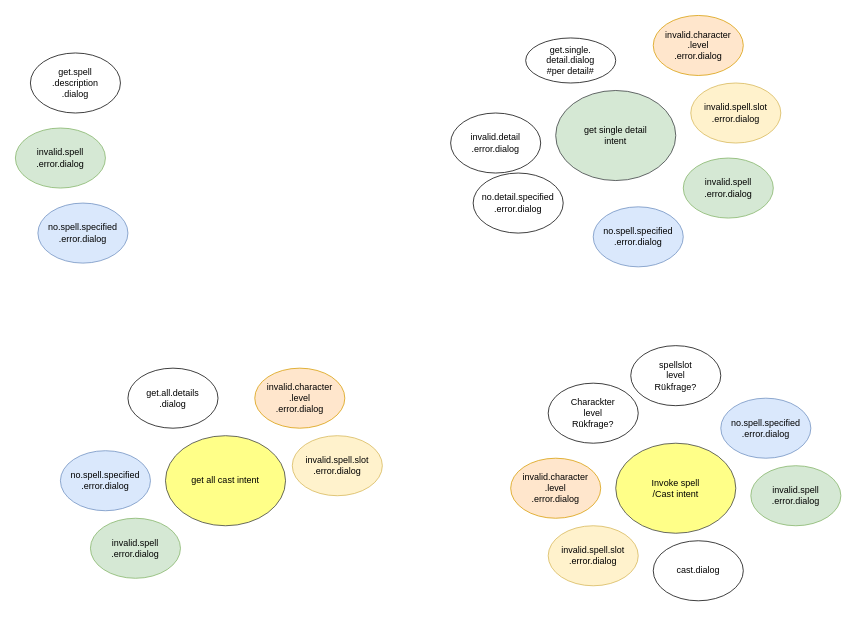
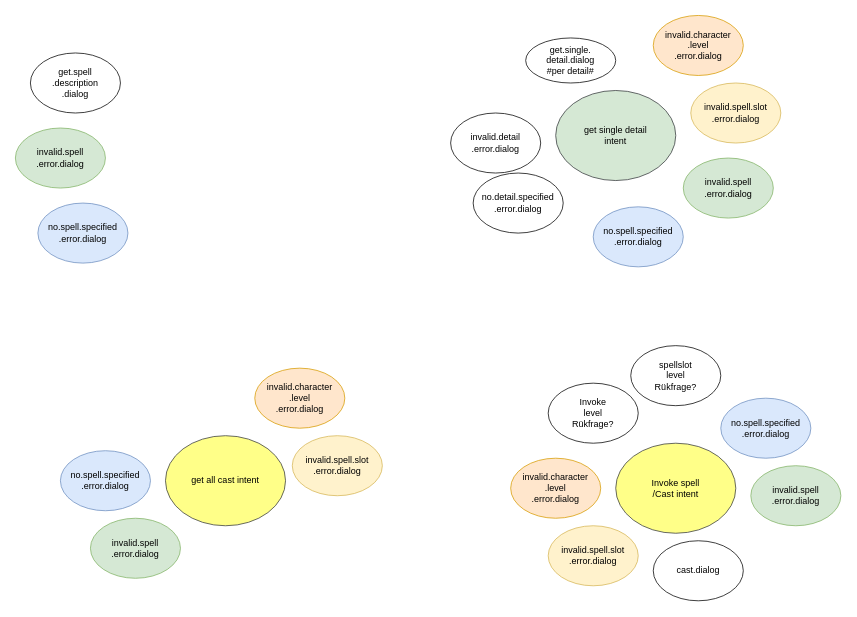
(173, 398) -> none
(593, 413) -> (593, 413)
